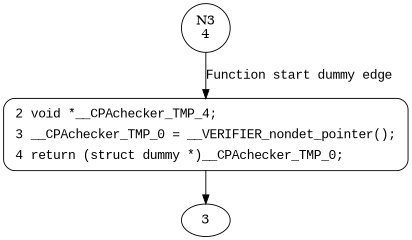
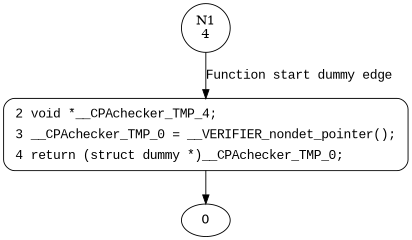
(206, 28) -> (206, 28)
(206, 220) -> (206, 220)
